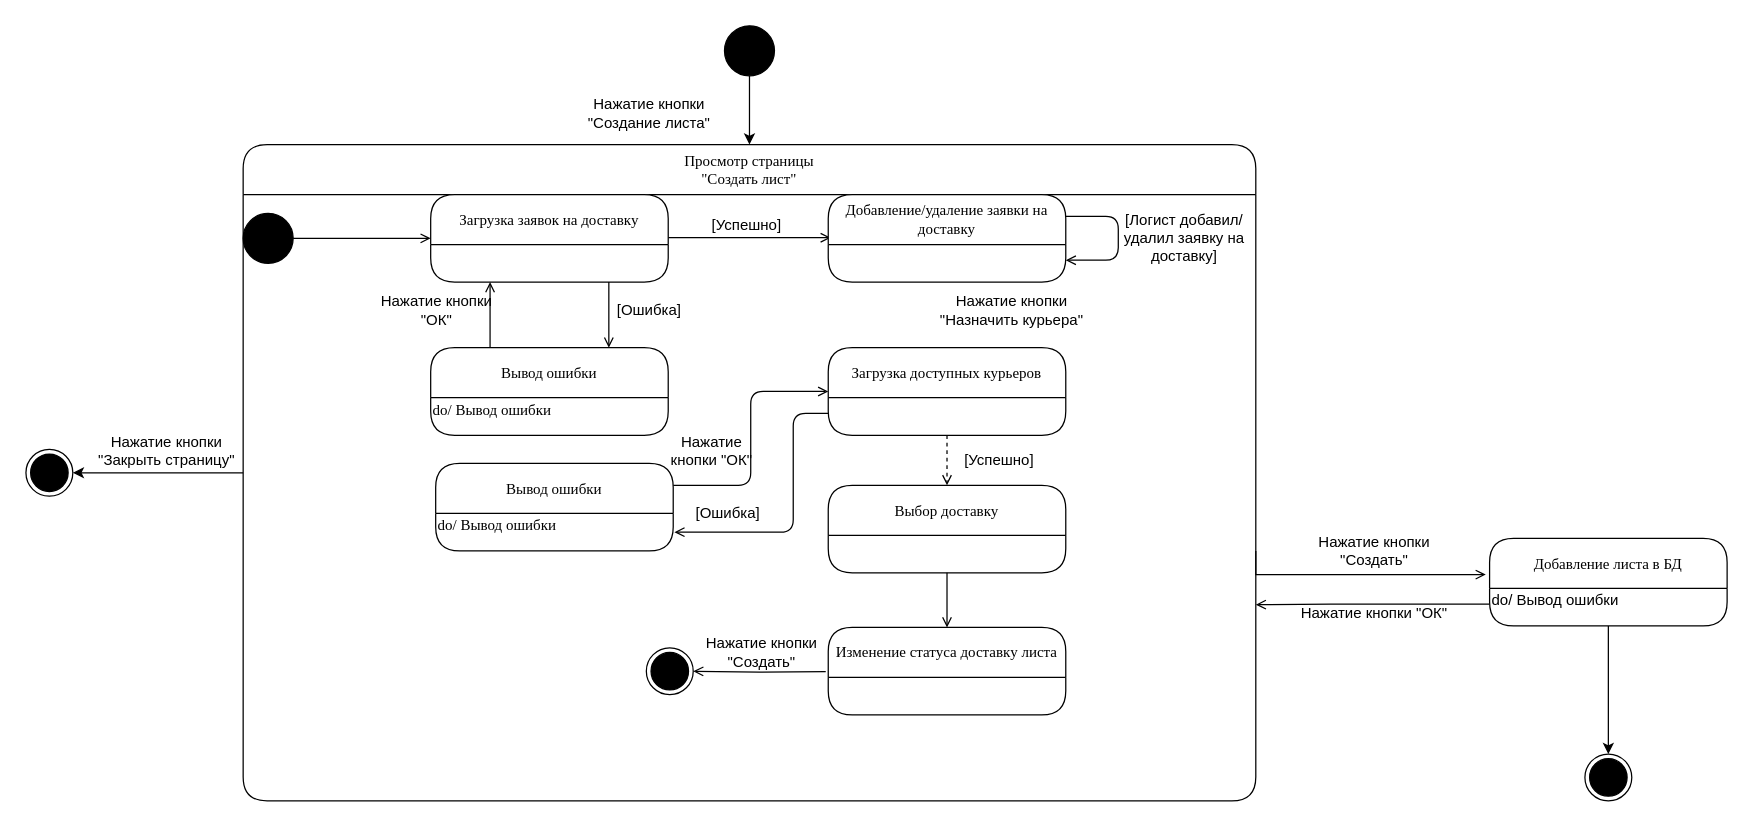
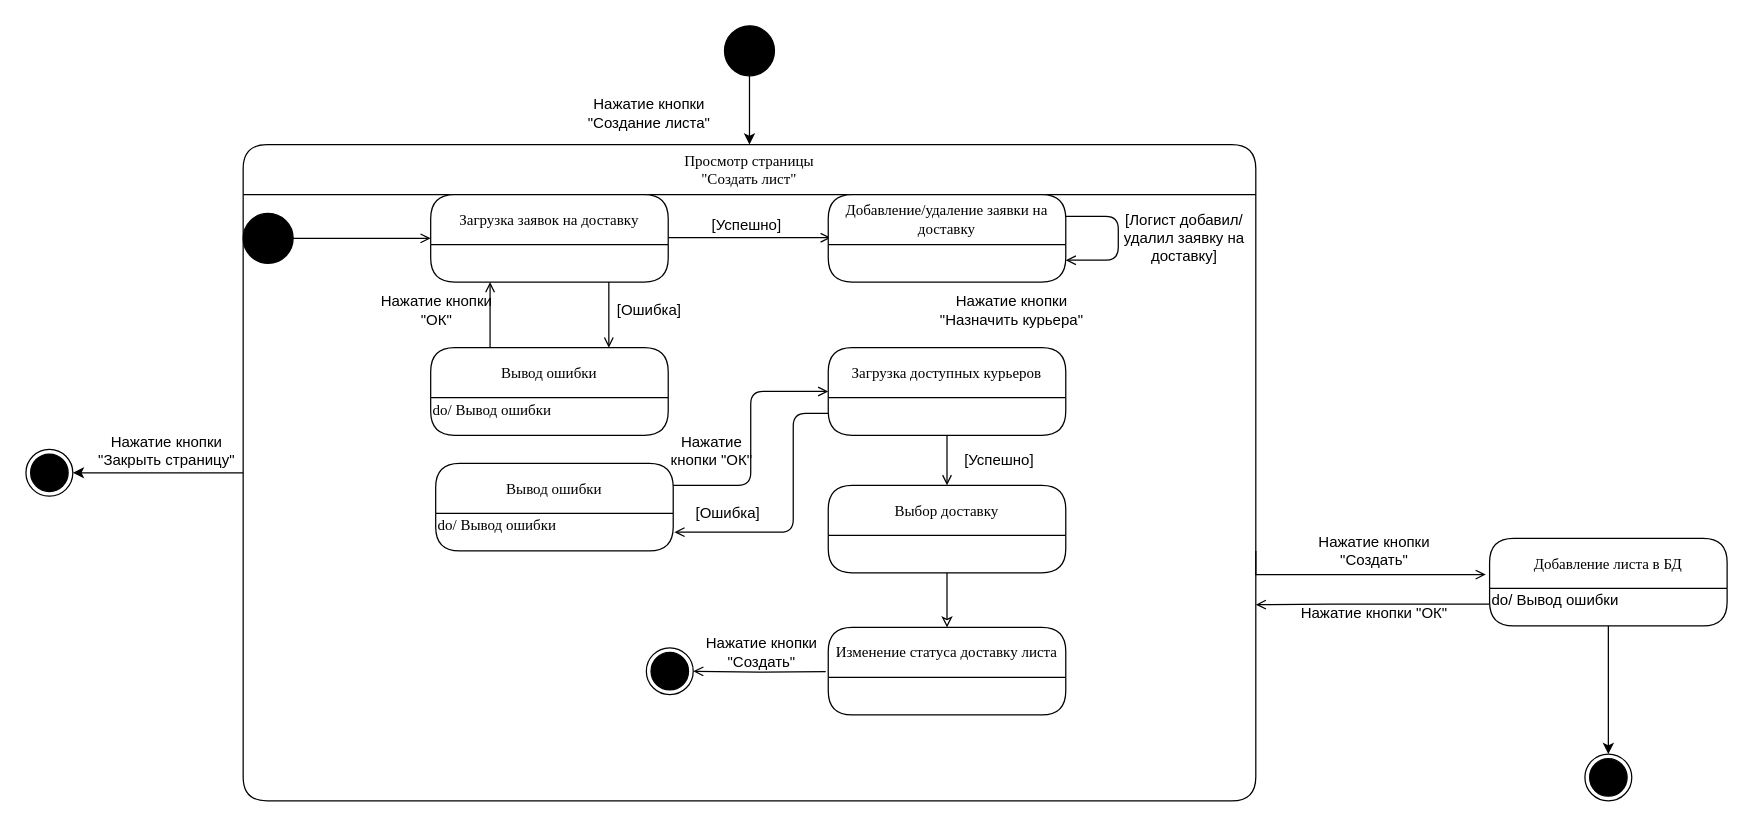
(947, 459) -> (947, 459)
(947, 620) -> (947, 617)
